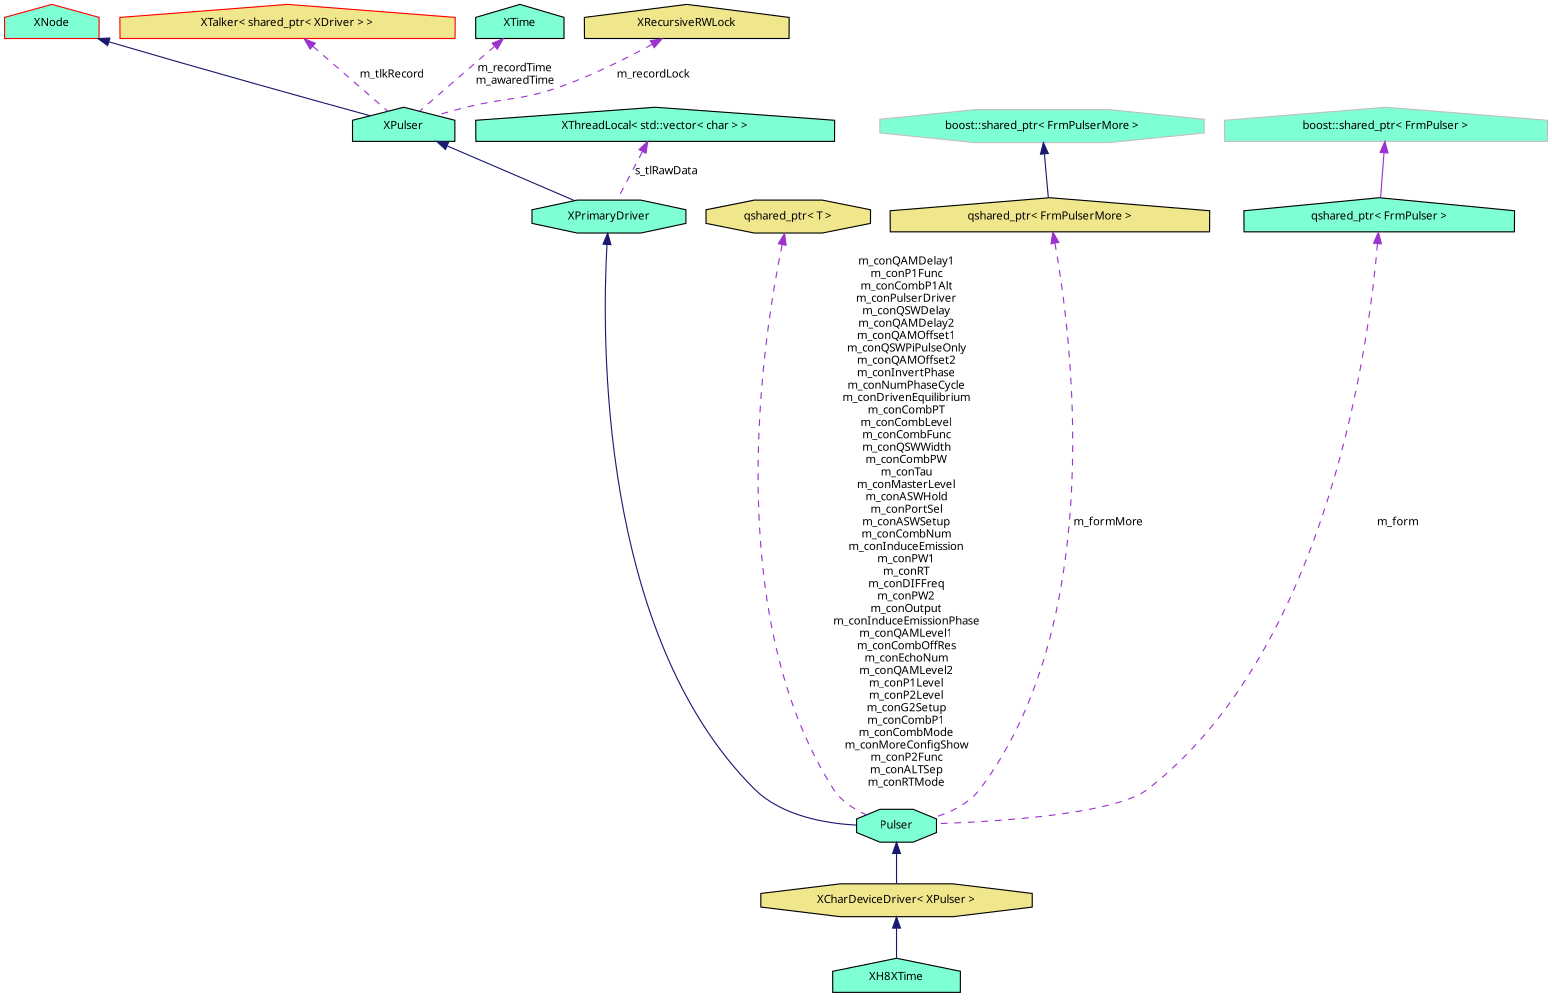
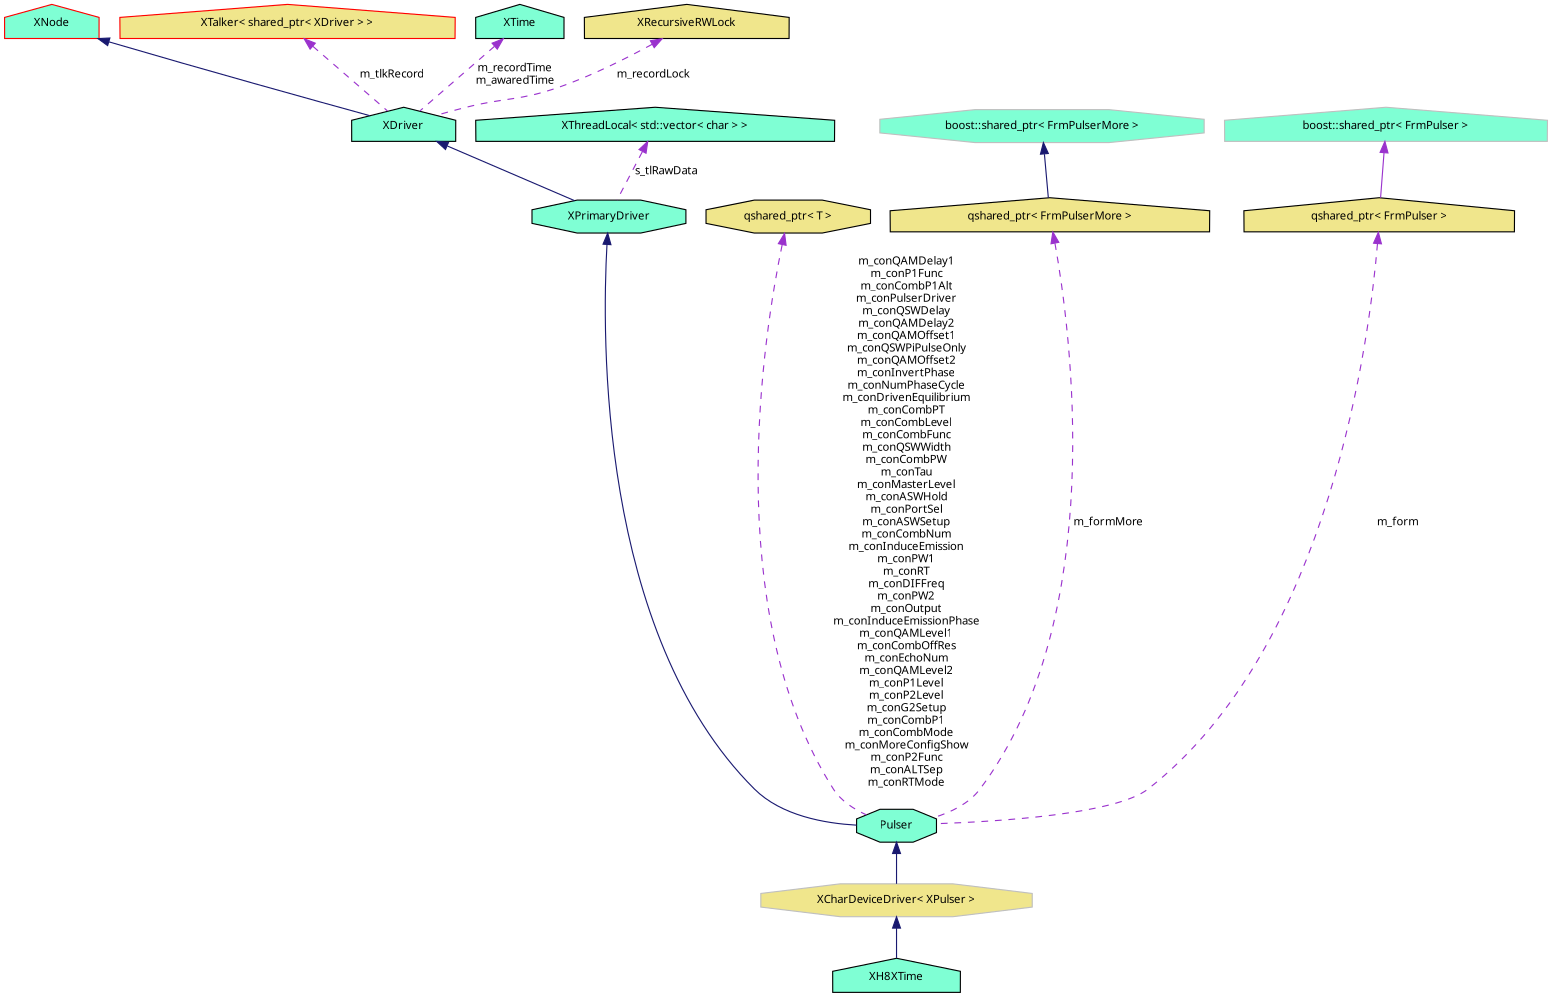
(404, 126) -> (404, 126)
(1379, 217) -> (1379, 217)
(897, 900) -> (897, 900)
